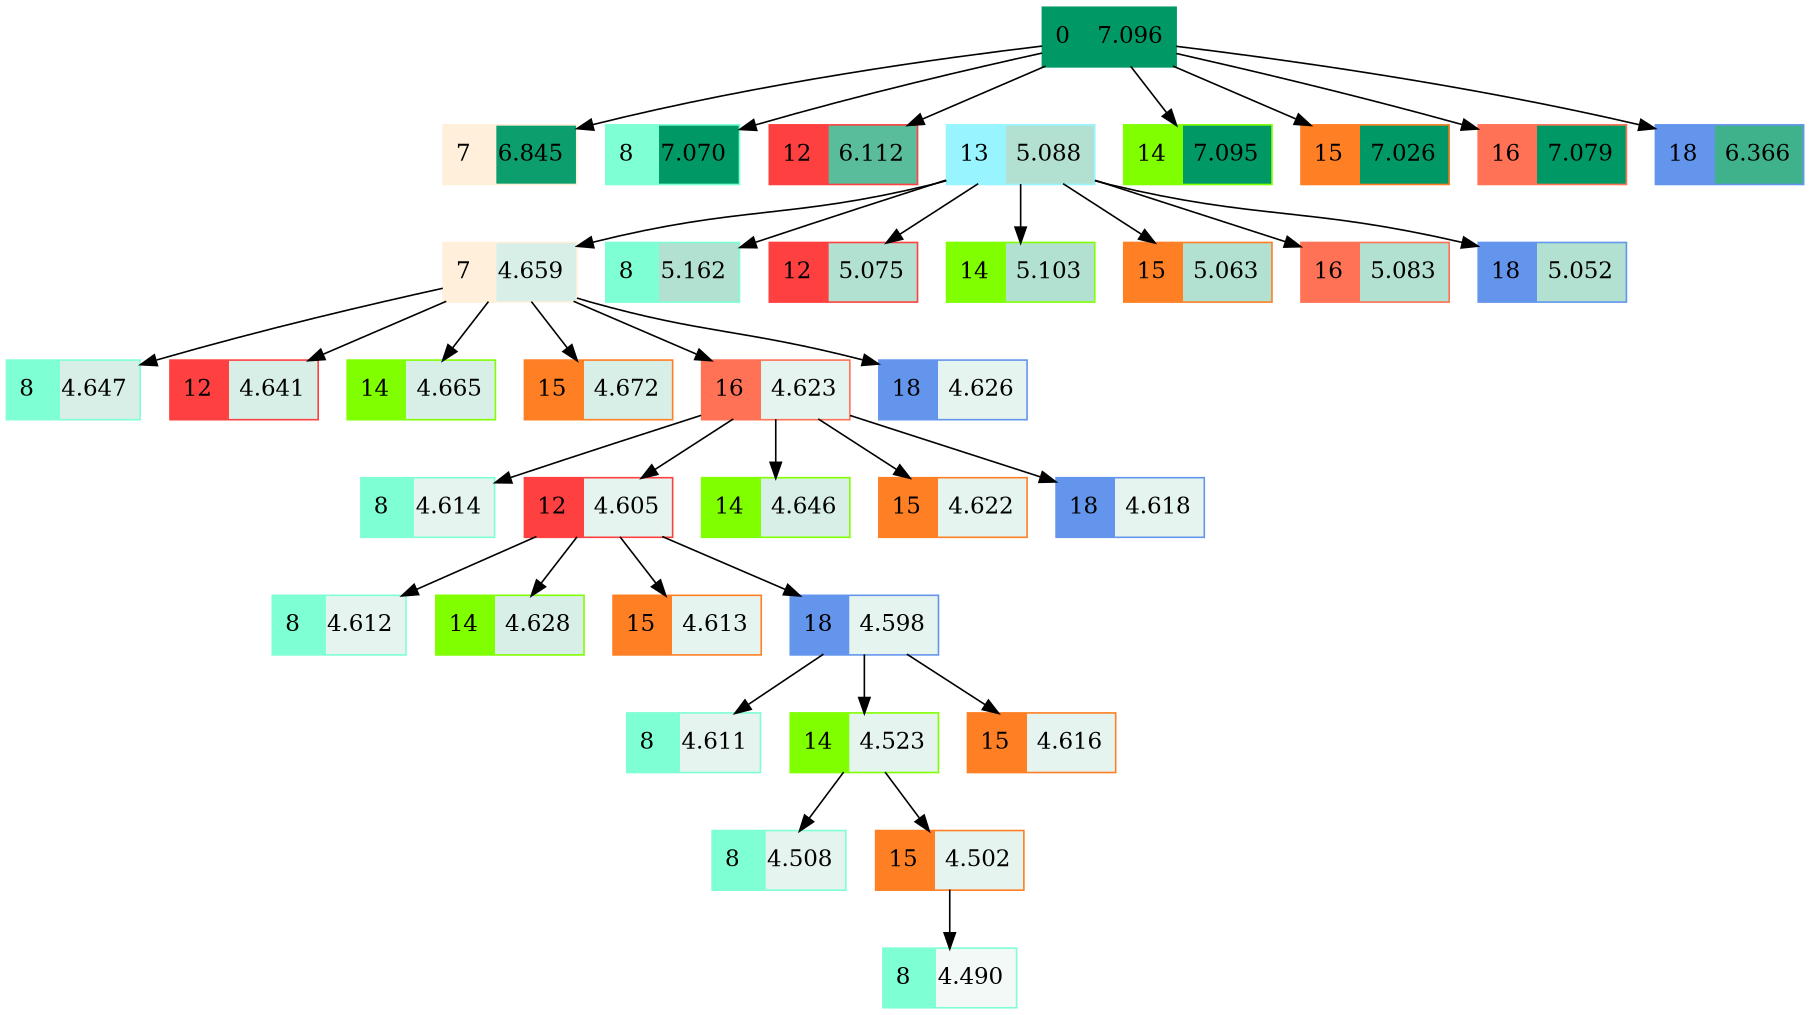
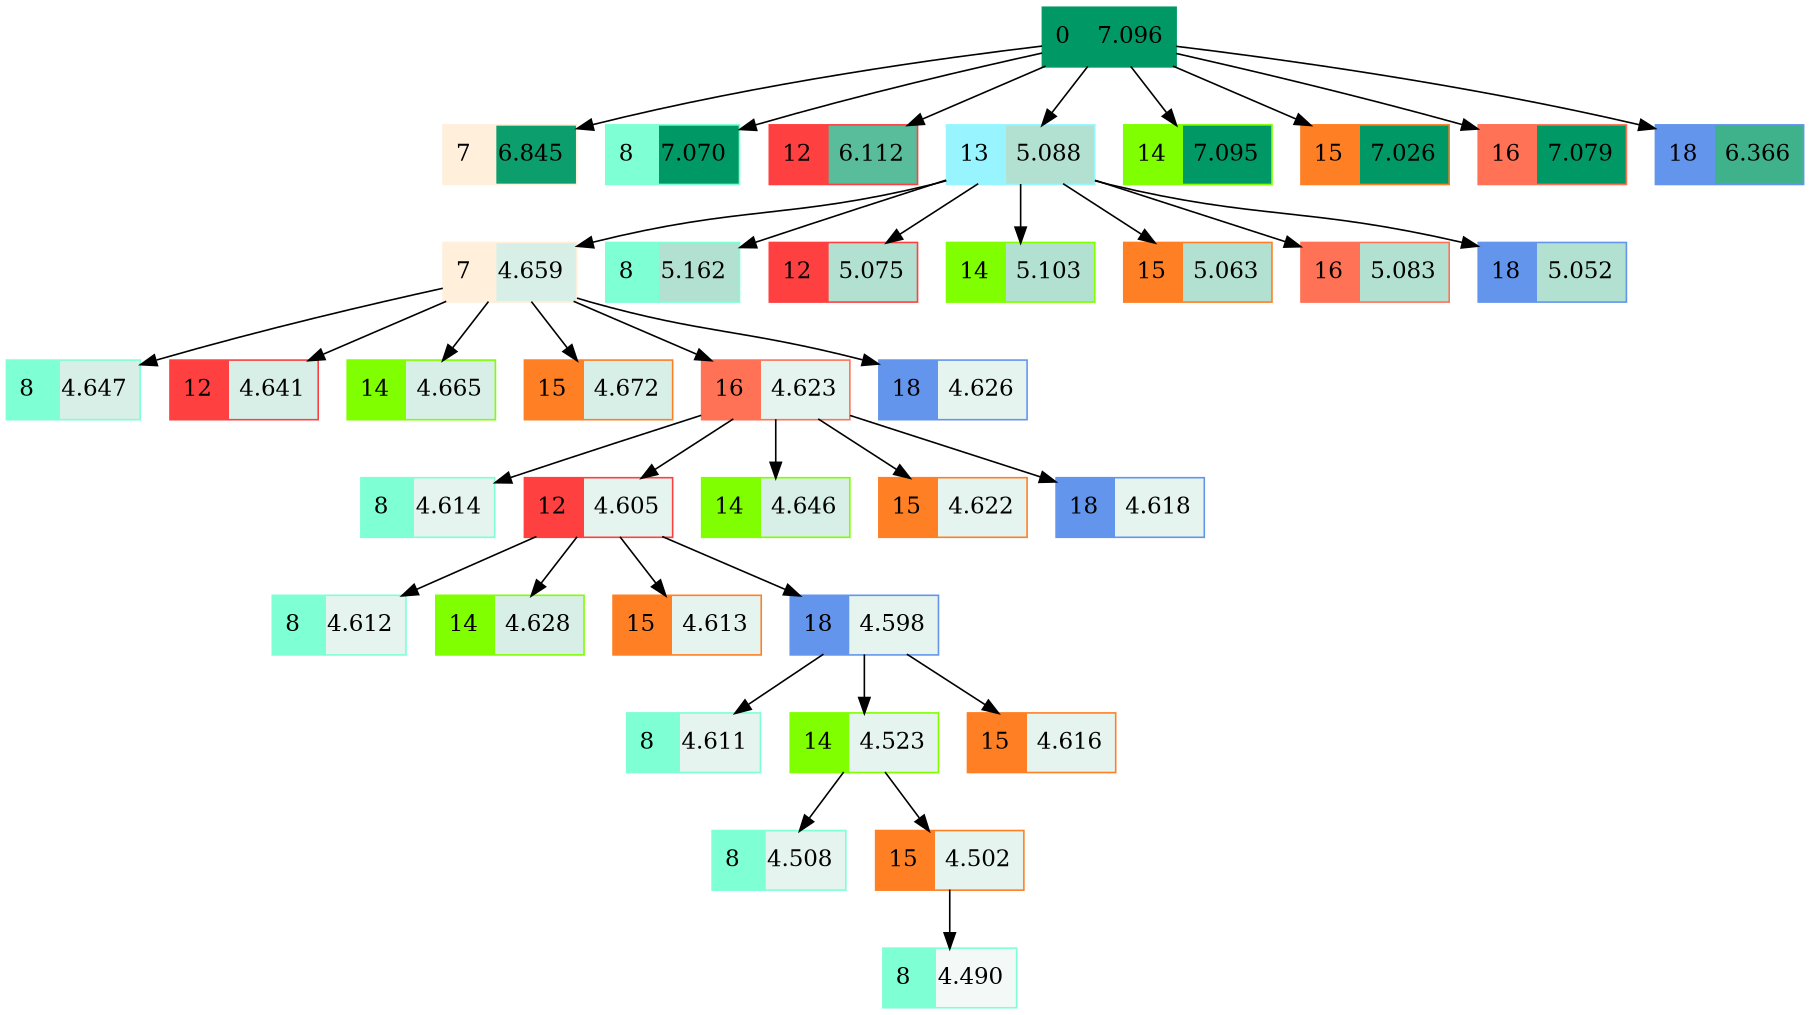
none -> (1070, 90)
